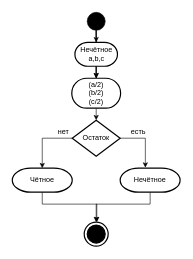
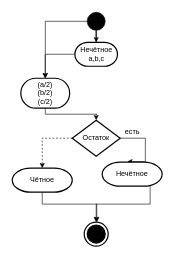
(96, 93) -> (45, 93)
(63, 132) -> none
(138, 132) -> (132, 132)
(44, 138) -> (44, 138)
(150, 180) -> (132, 174)
